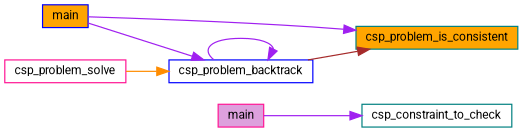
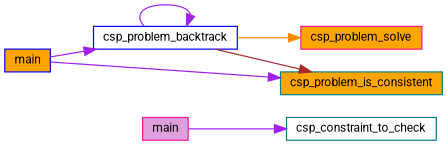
(65, 71) -> (361, 38)
(141, 71) -> (263, 38)
